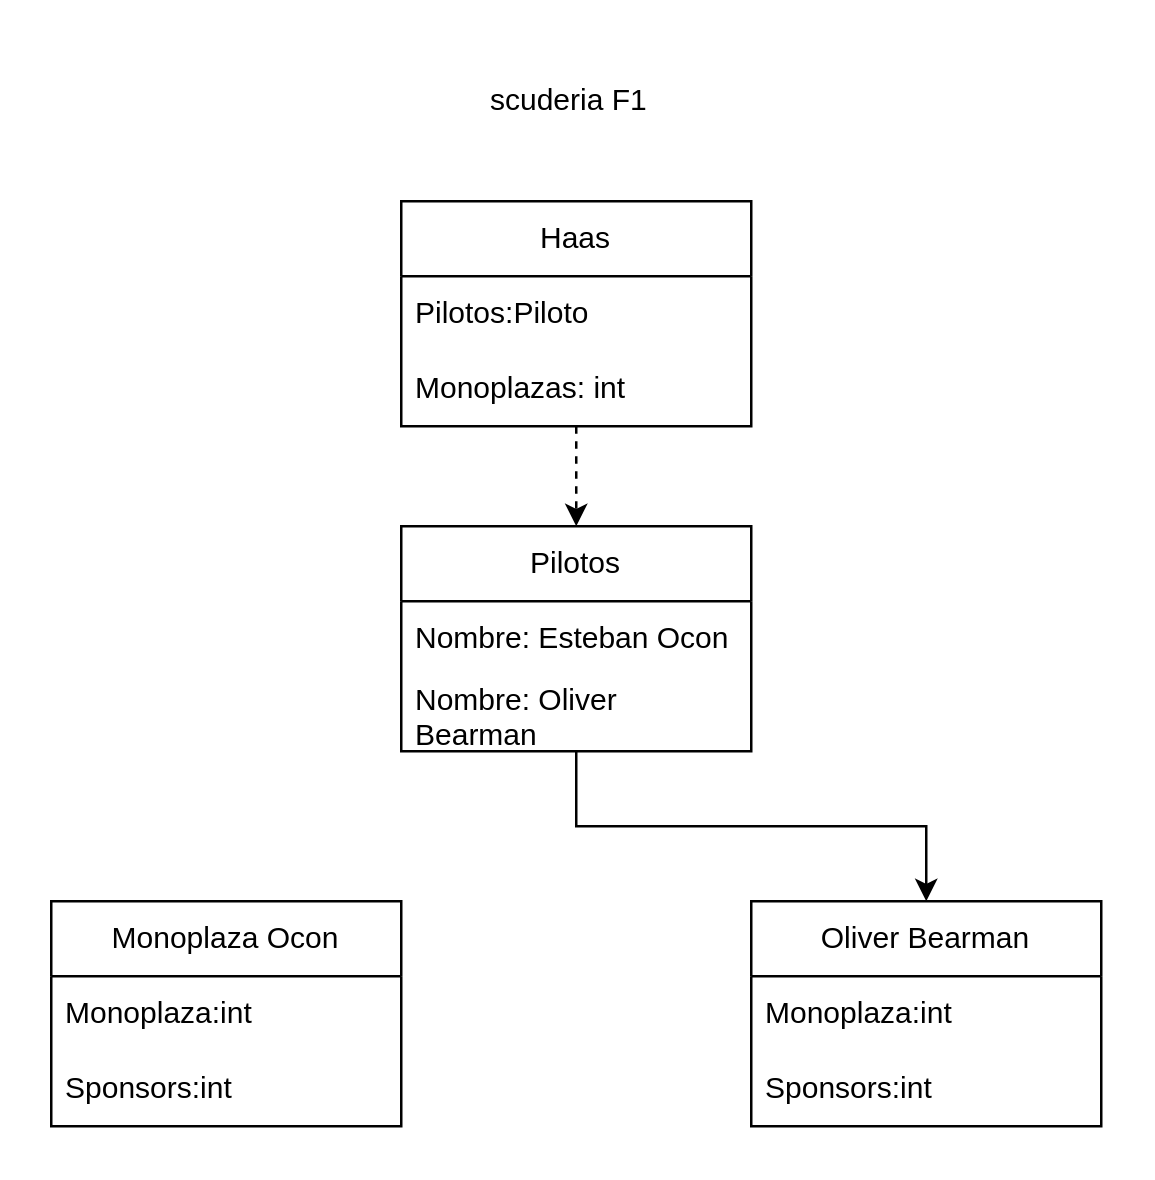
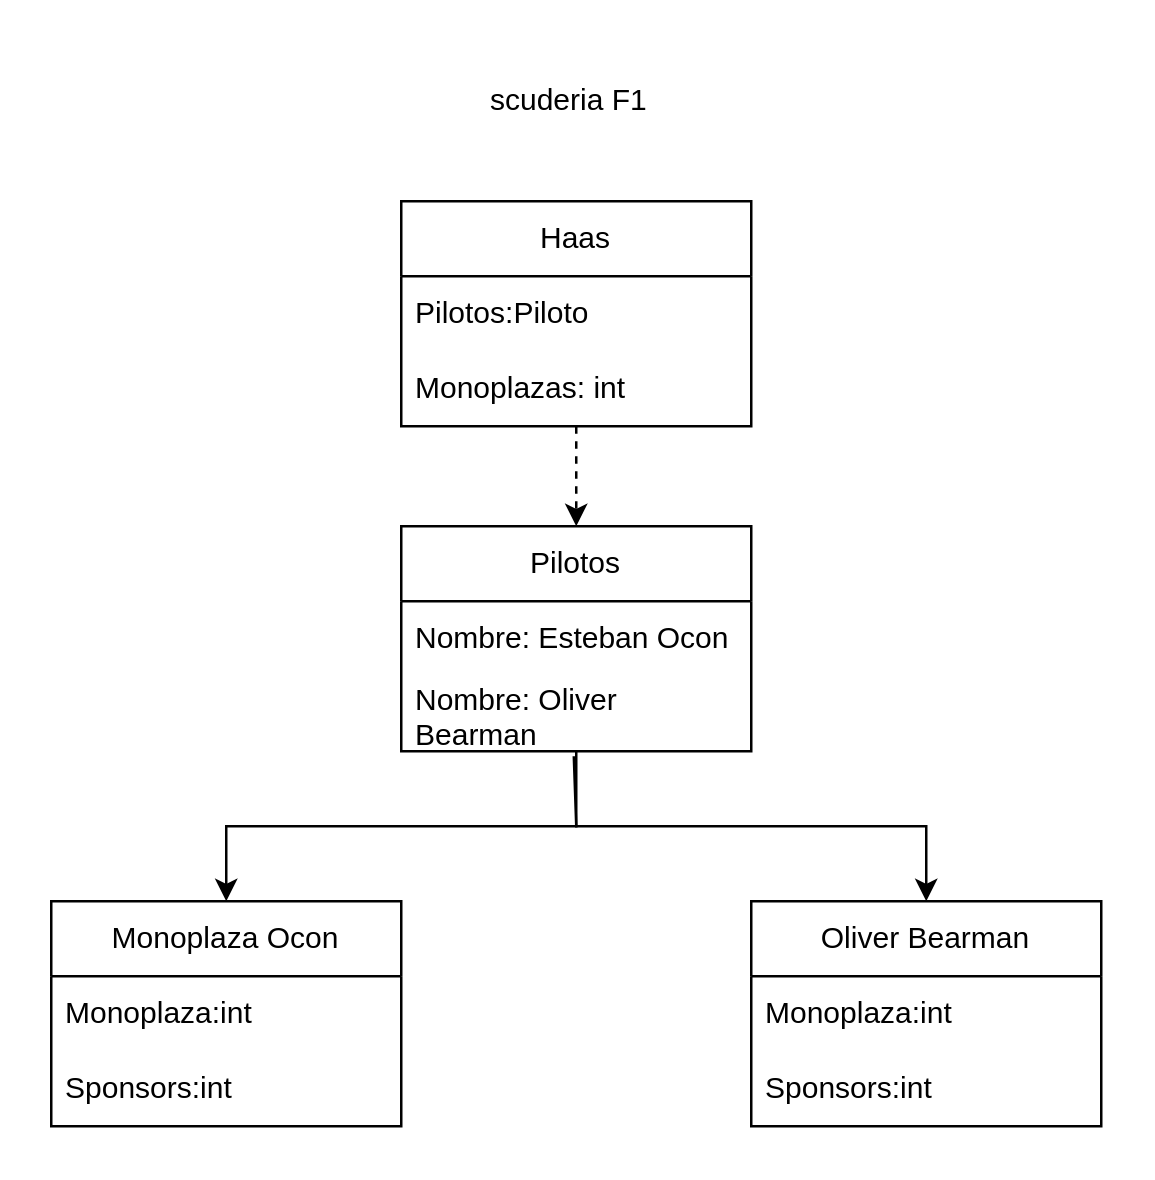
none -> (370, 826)
